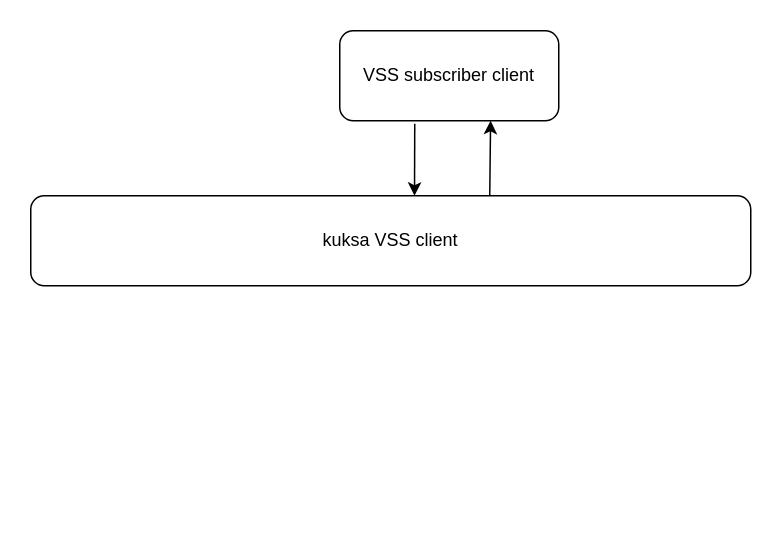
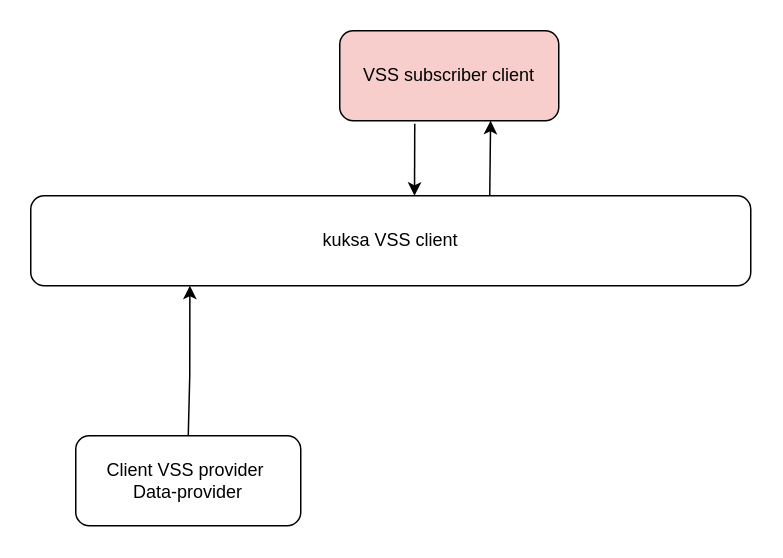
(449, 76) -> (449, 76)
none -> (190, 366)
none -> (188, 481)
